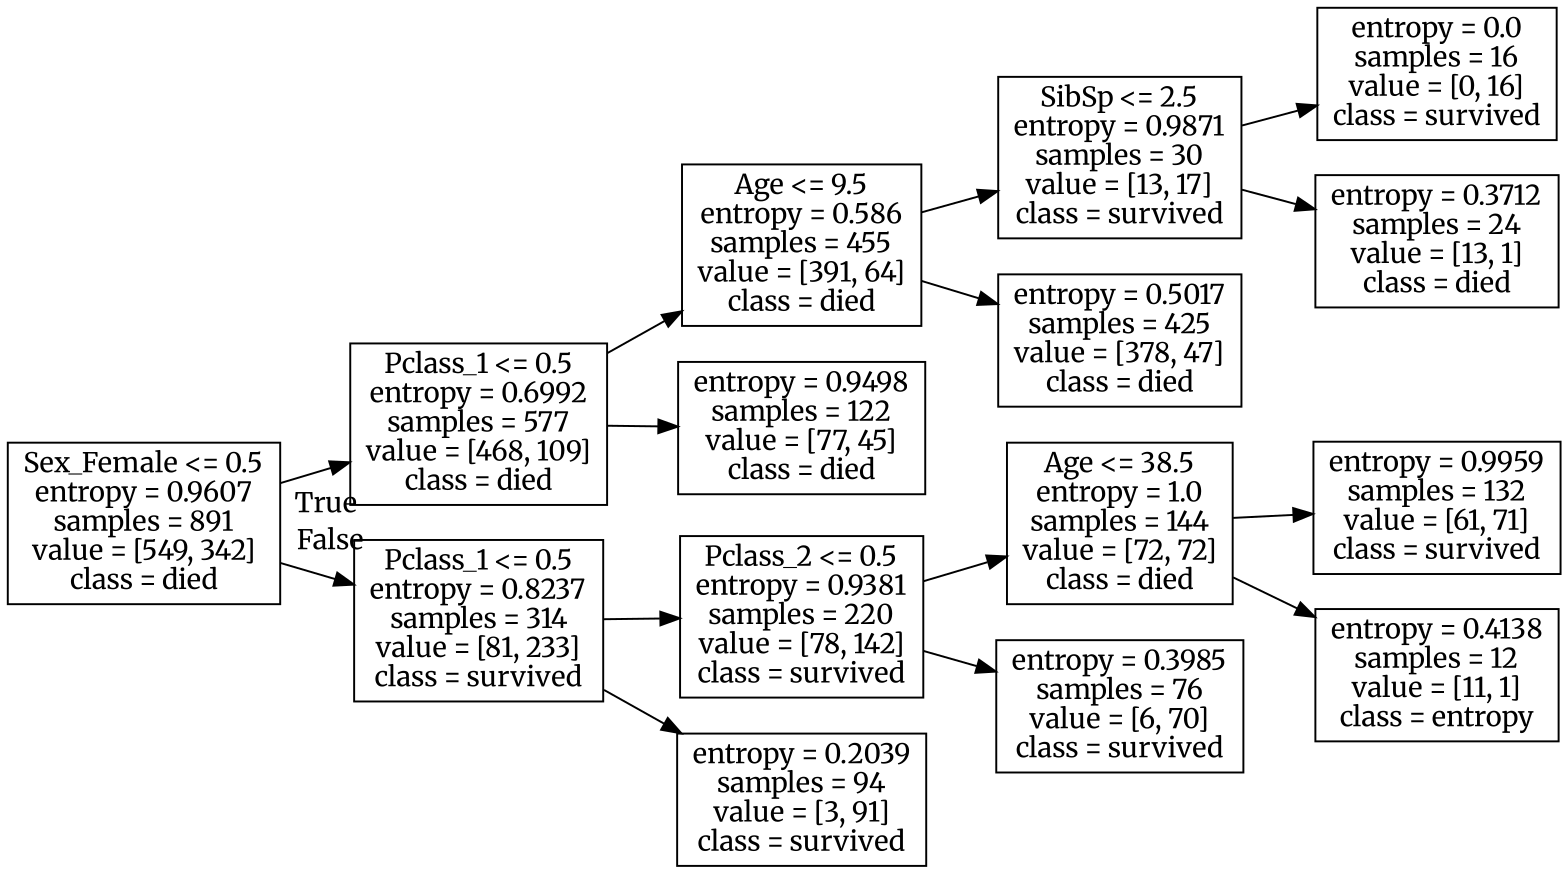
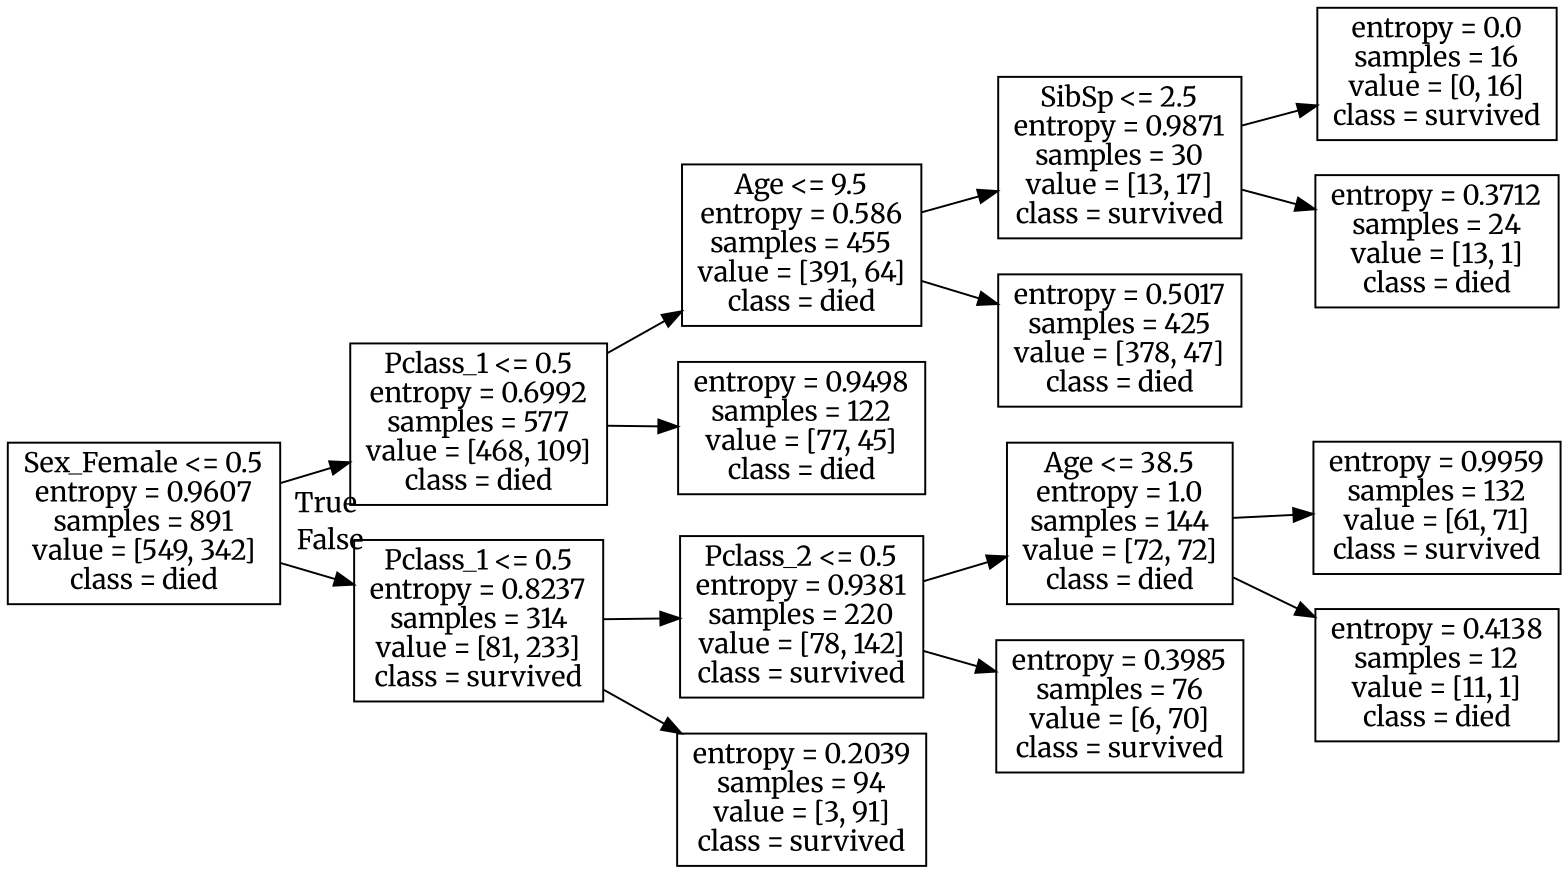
(1437, 675) -> (1437, 675)
